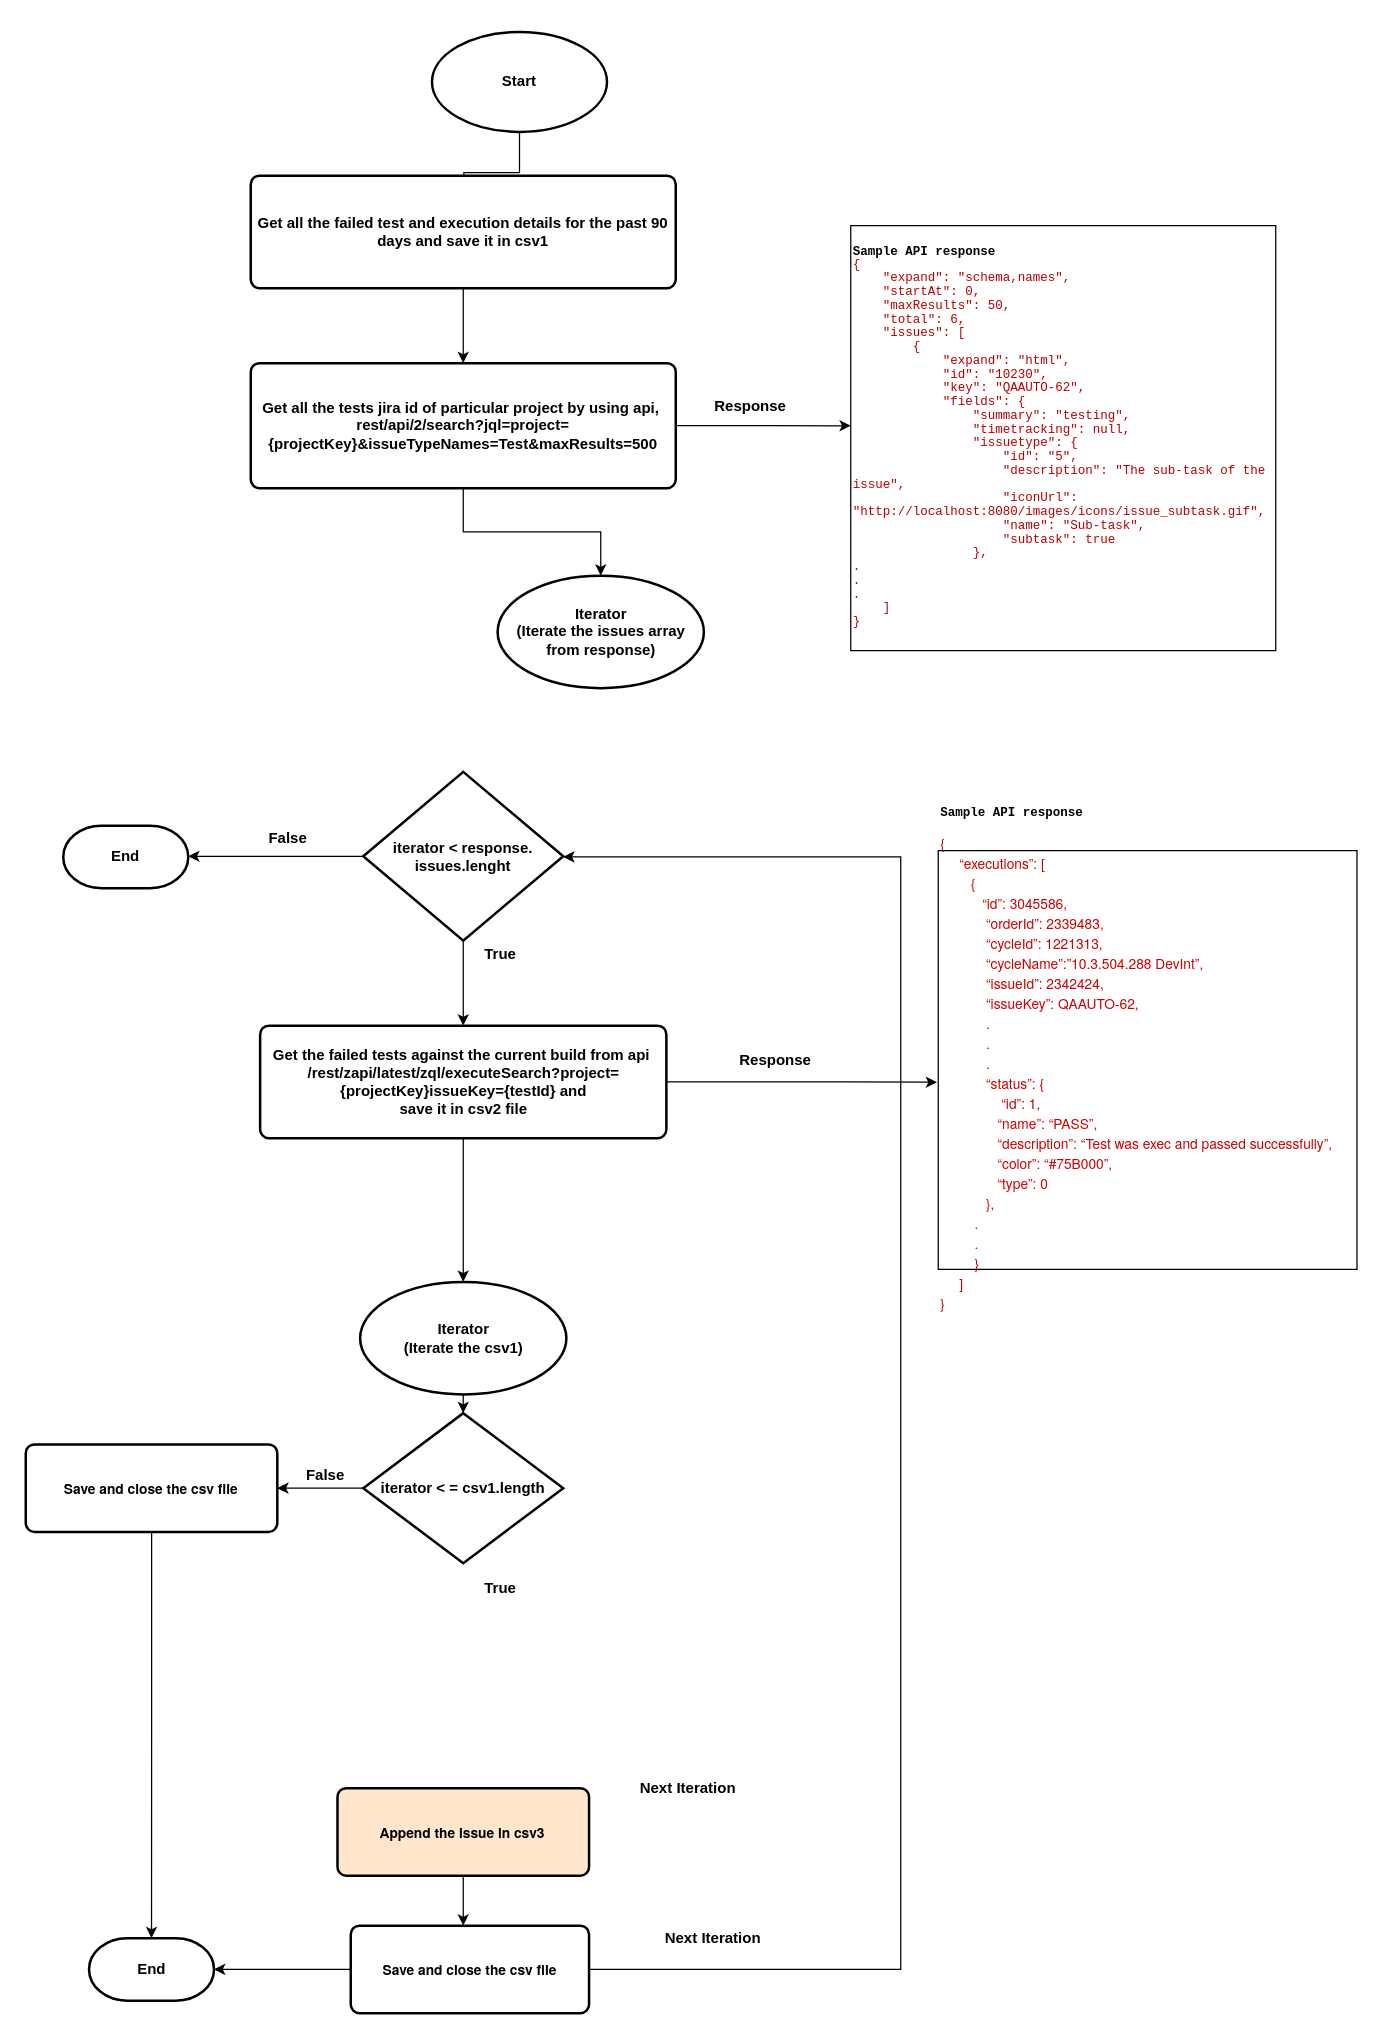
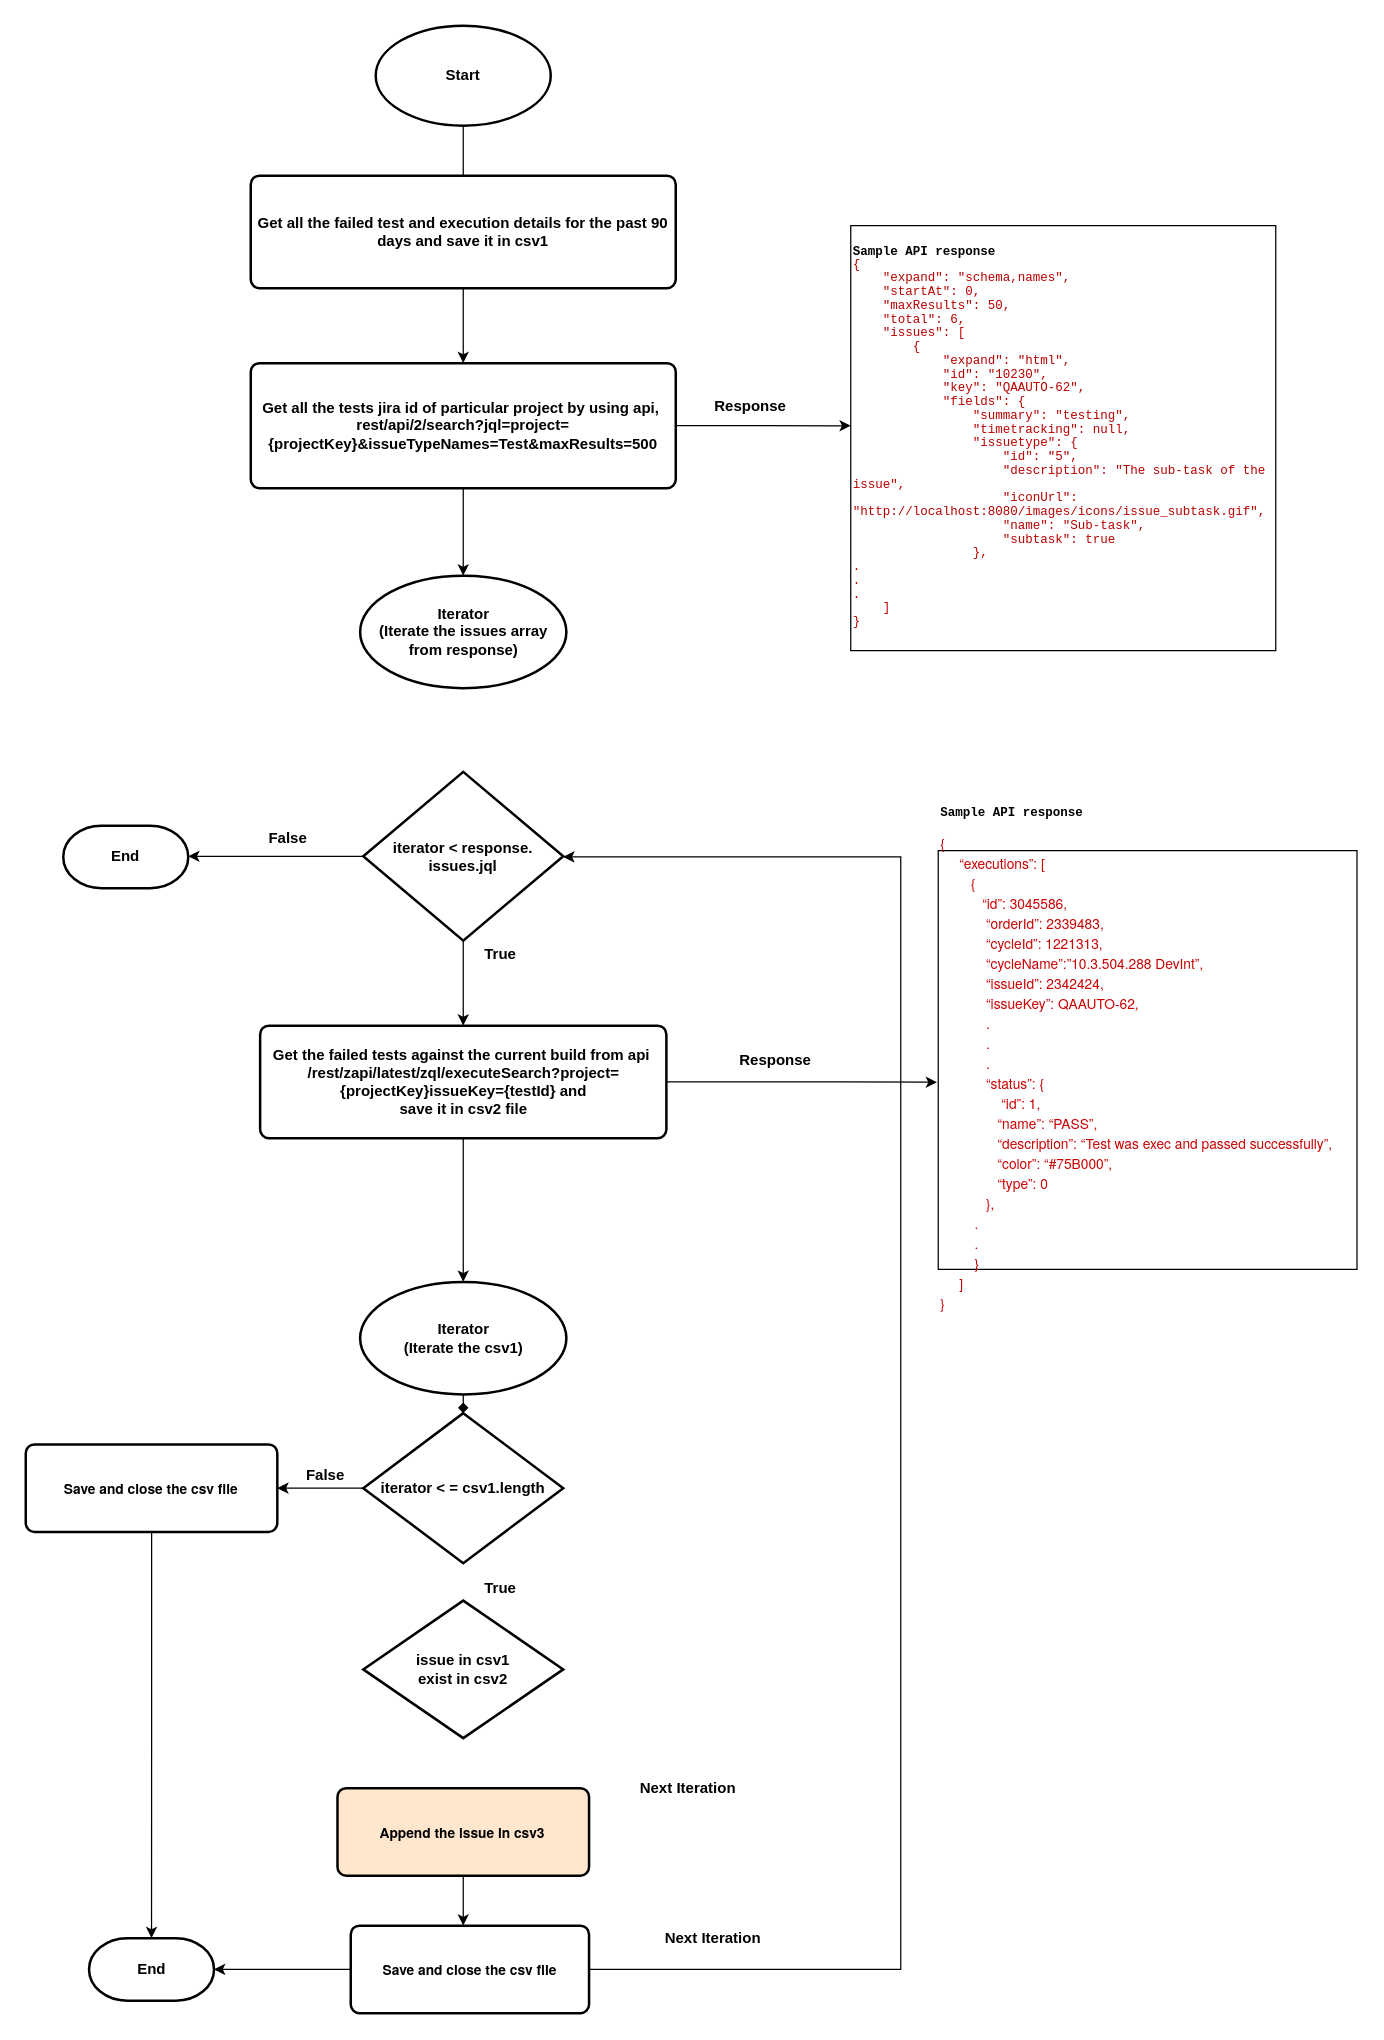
(519, 82) -> (463, 76)
(601, 632) -> (463, 632)
(463, 857) -> (463, 857)
(463, 1403) -> (463, 1402)
none -> (463, 1669)
